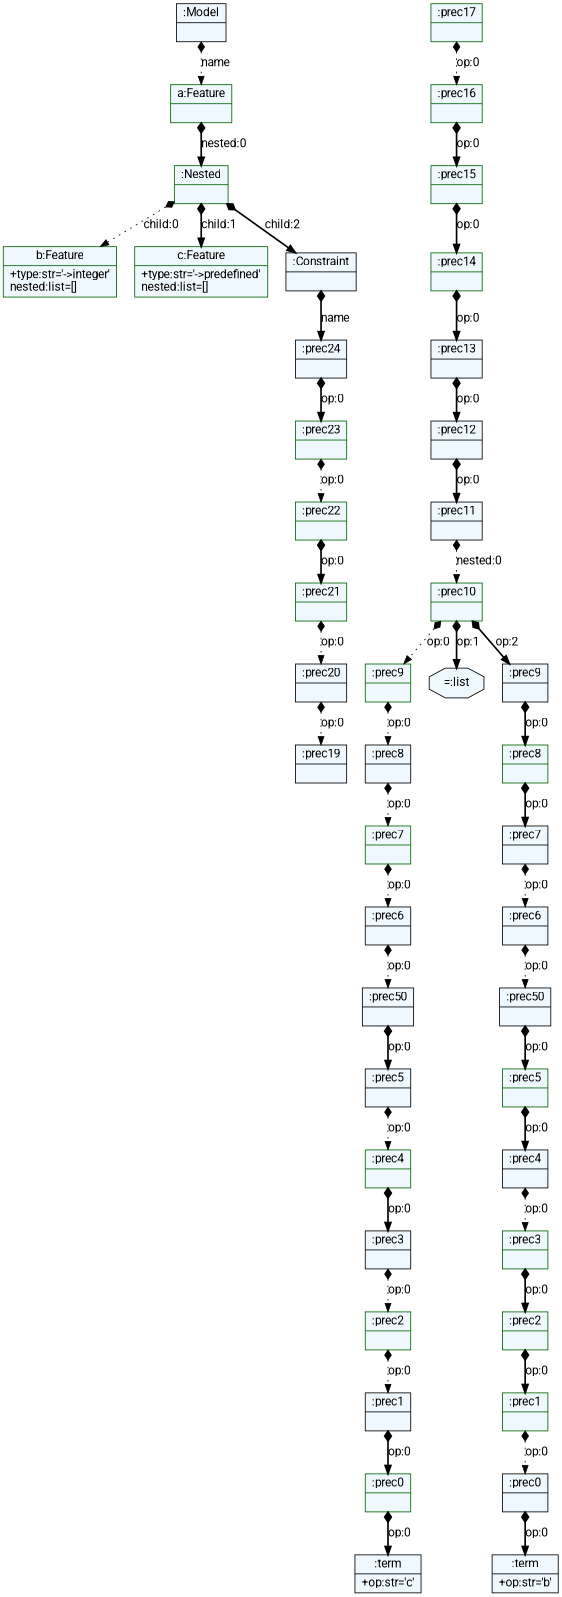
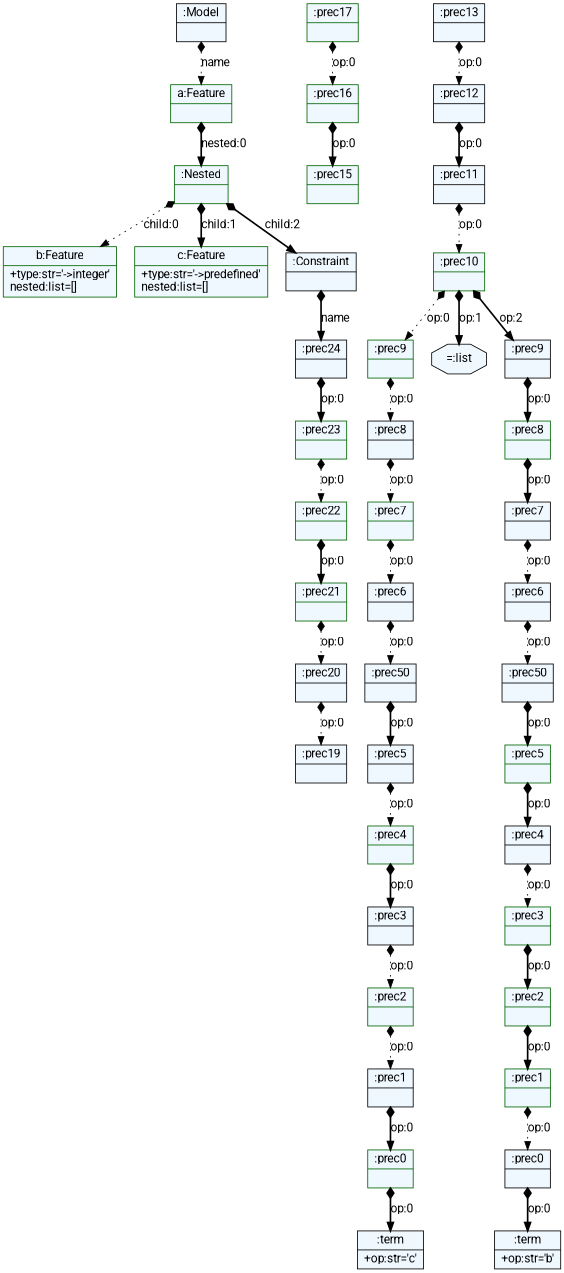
(457, 272) -> none
(457, 400) -> (459, 64)
(479, 562) -> (471, 225)
